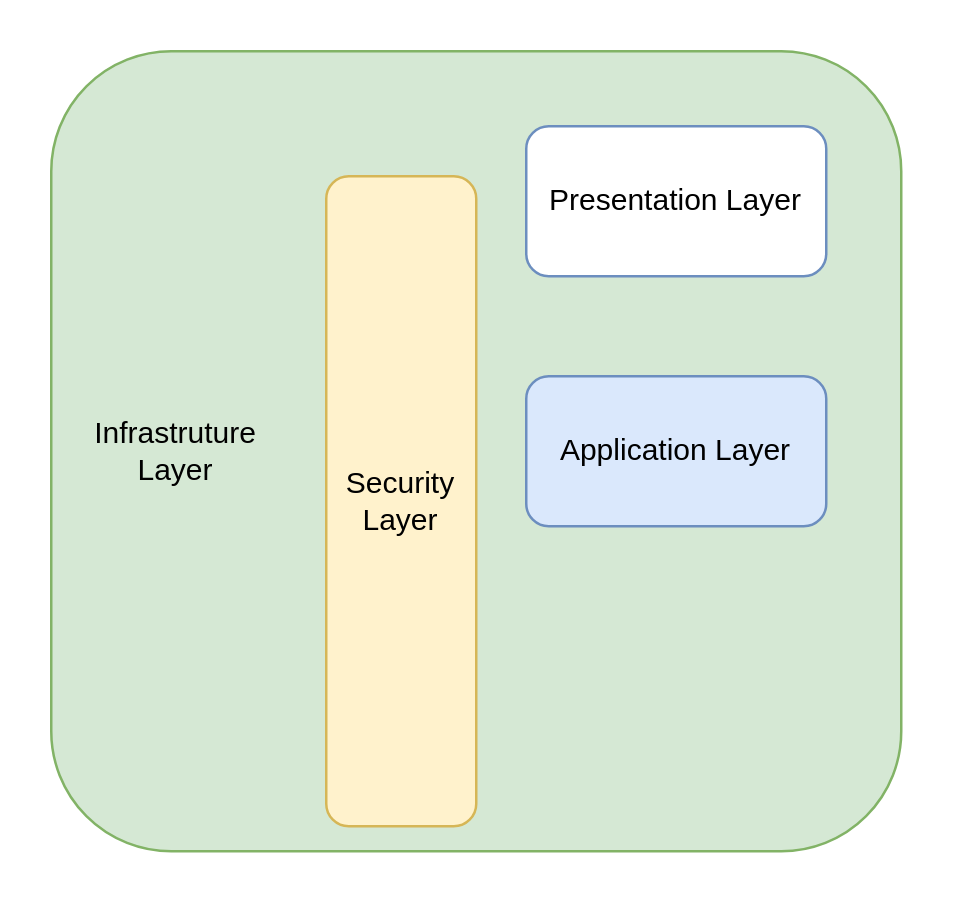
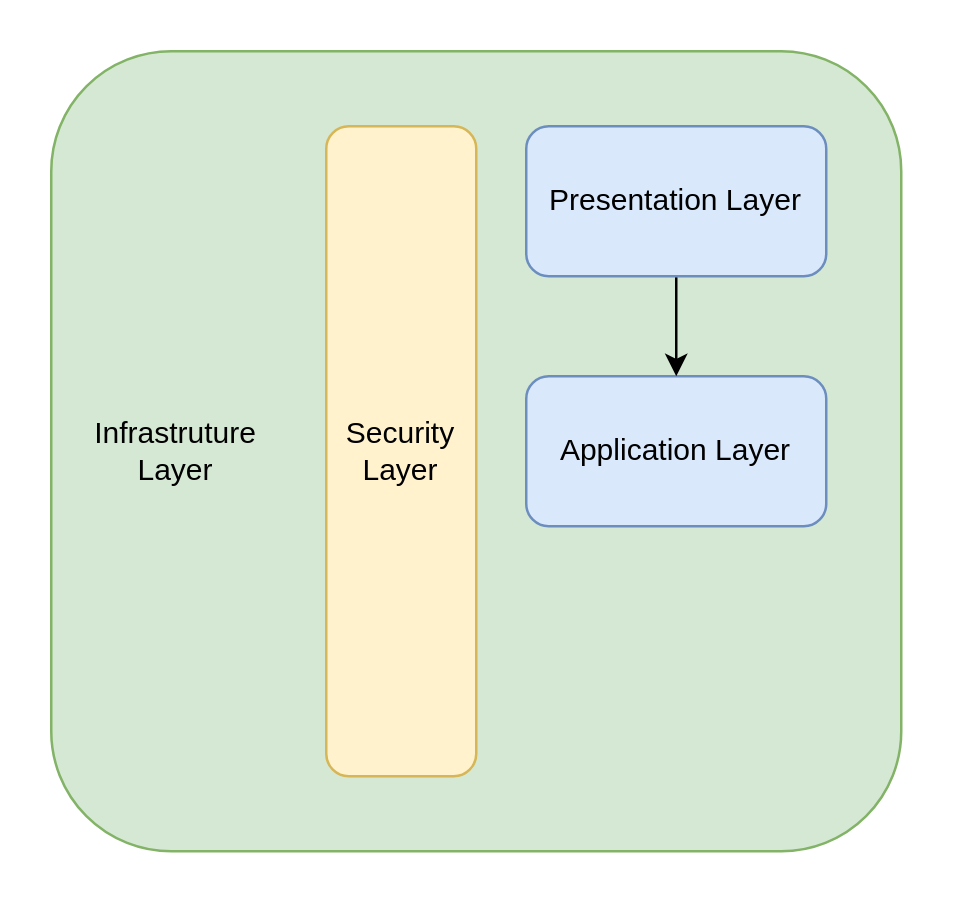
(676, 201) -> (676, 201)
none -> (676, 318)
(401, 501) -> (401, 451)
